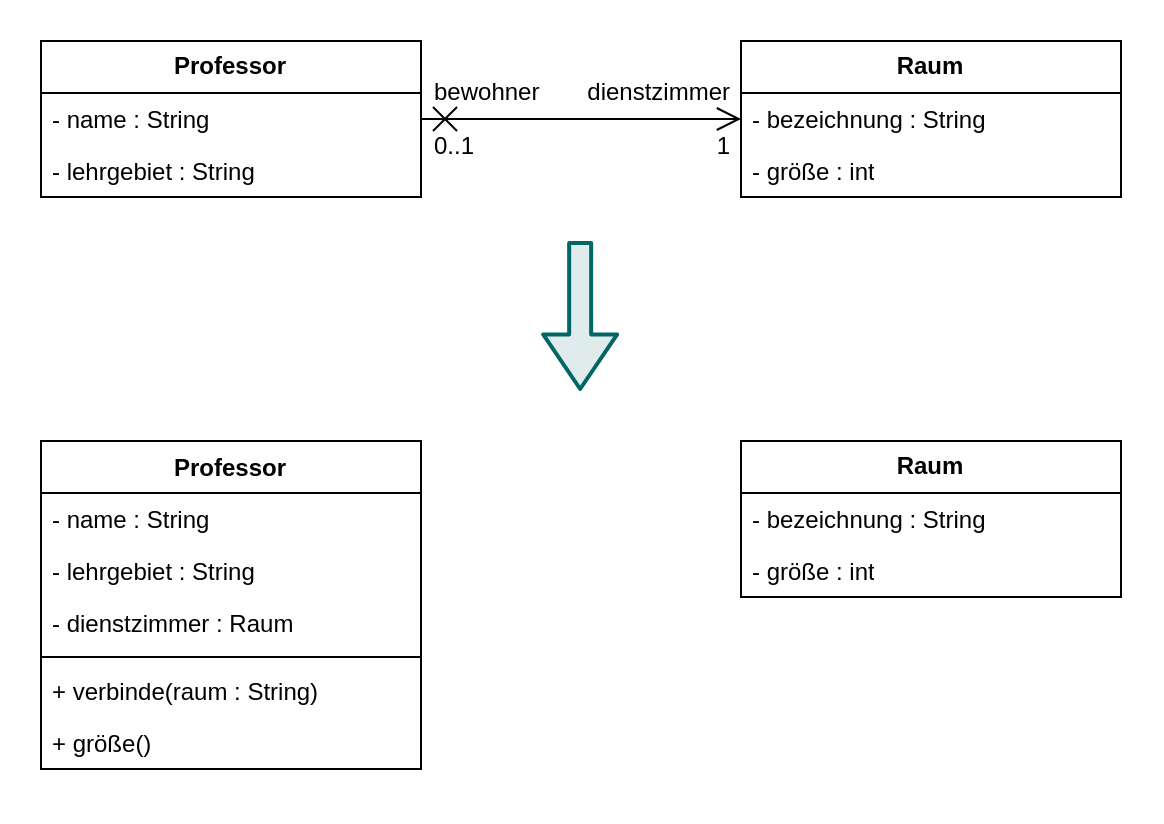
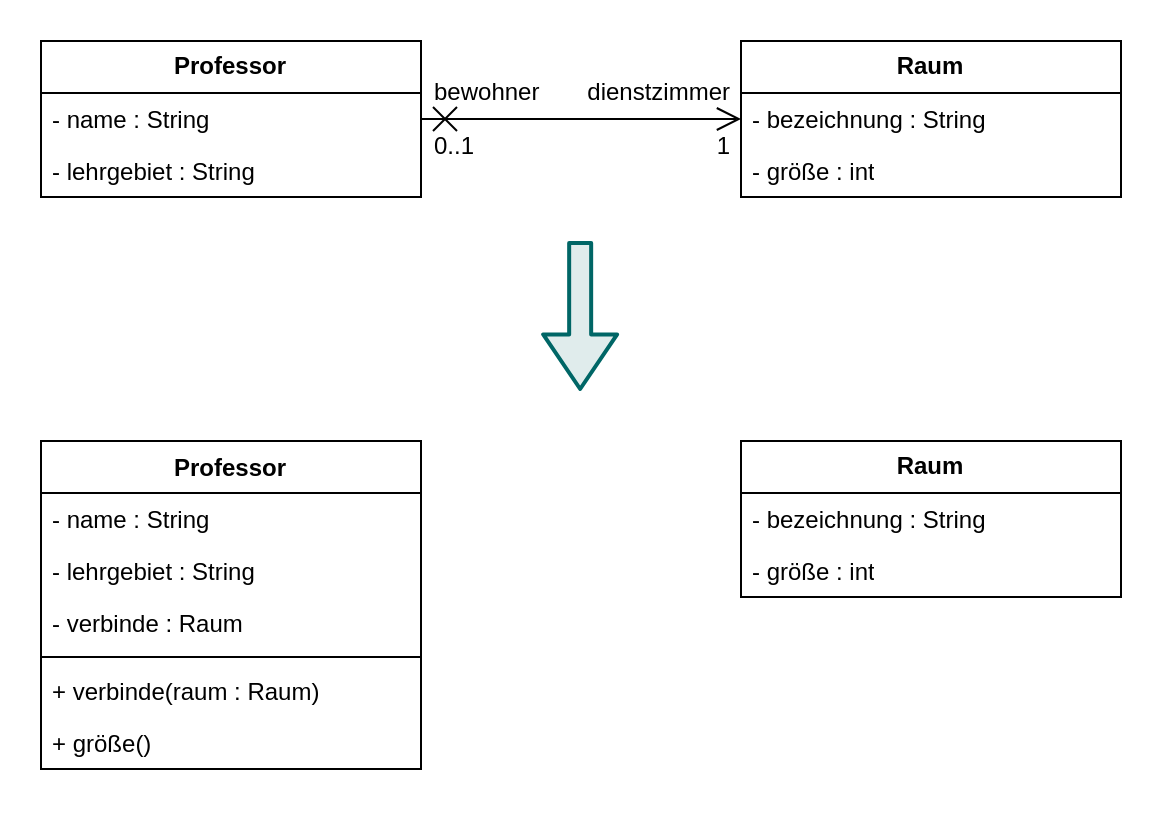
(175, 625) -> (152, 625)
(202, 693) -> (192, 693)
